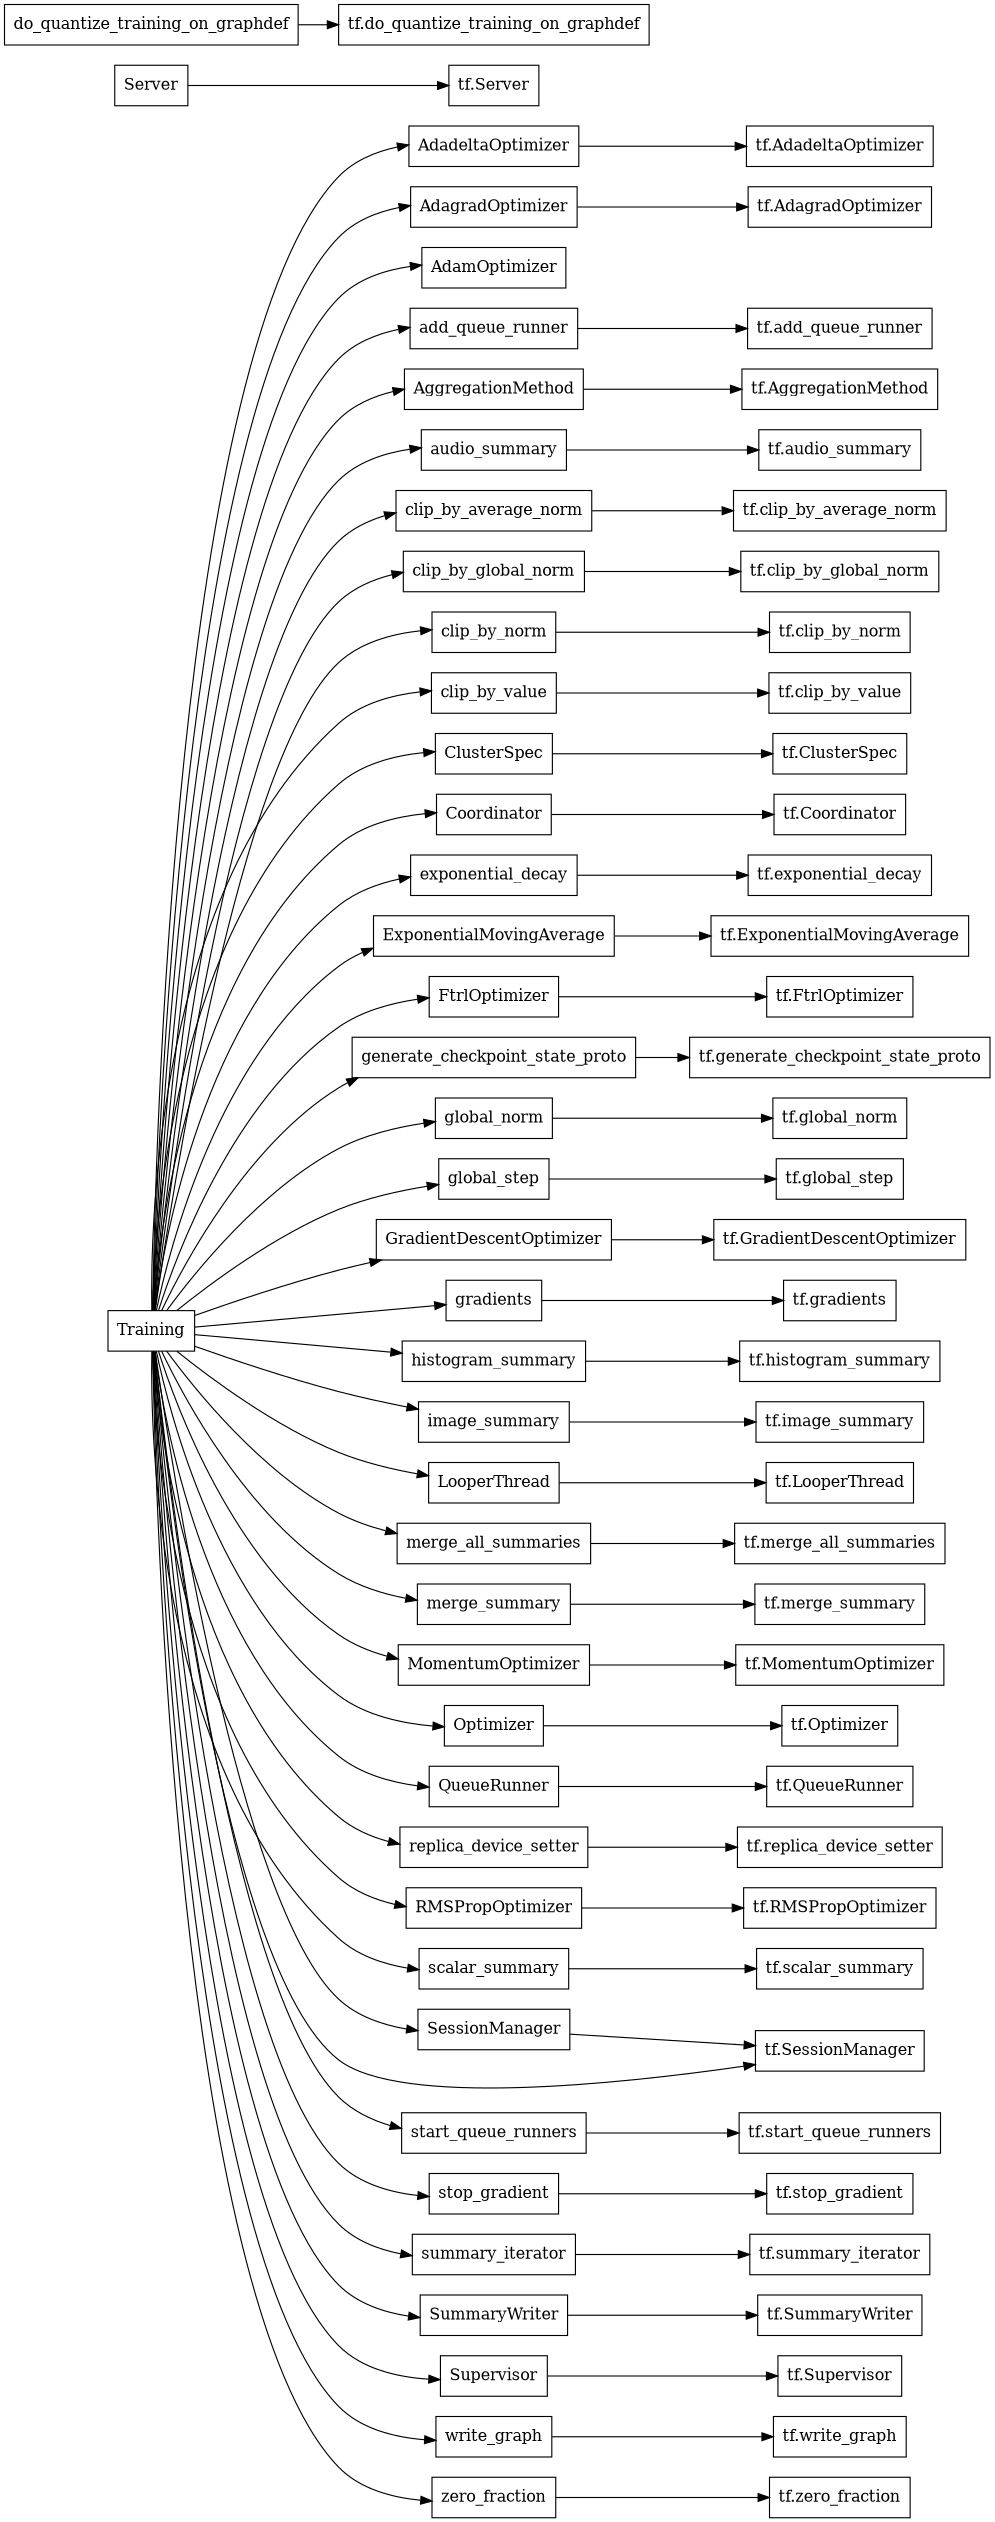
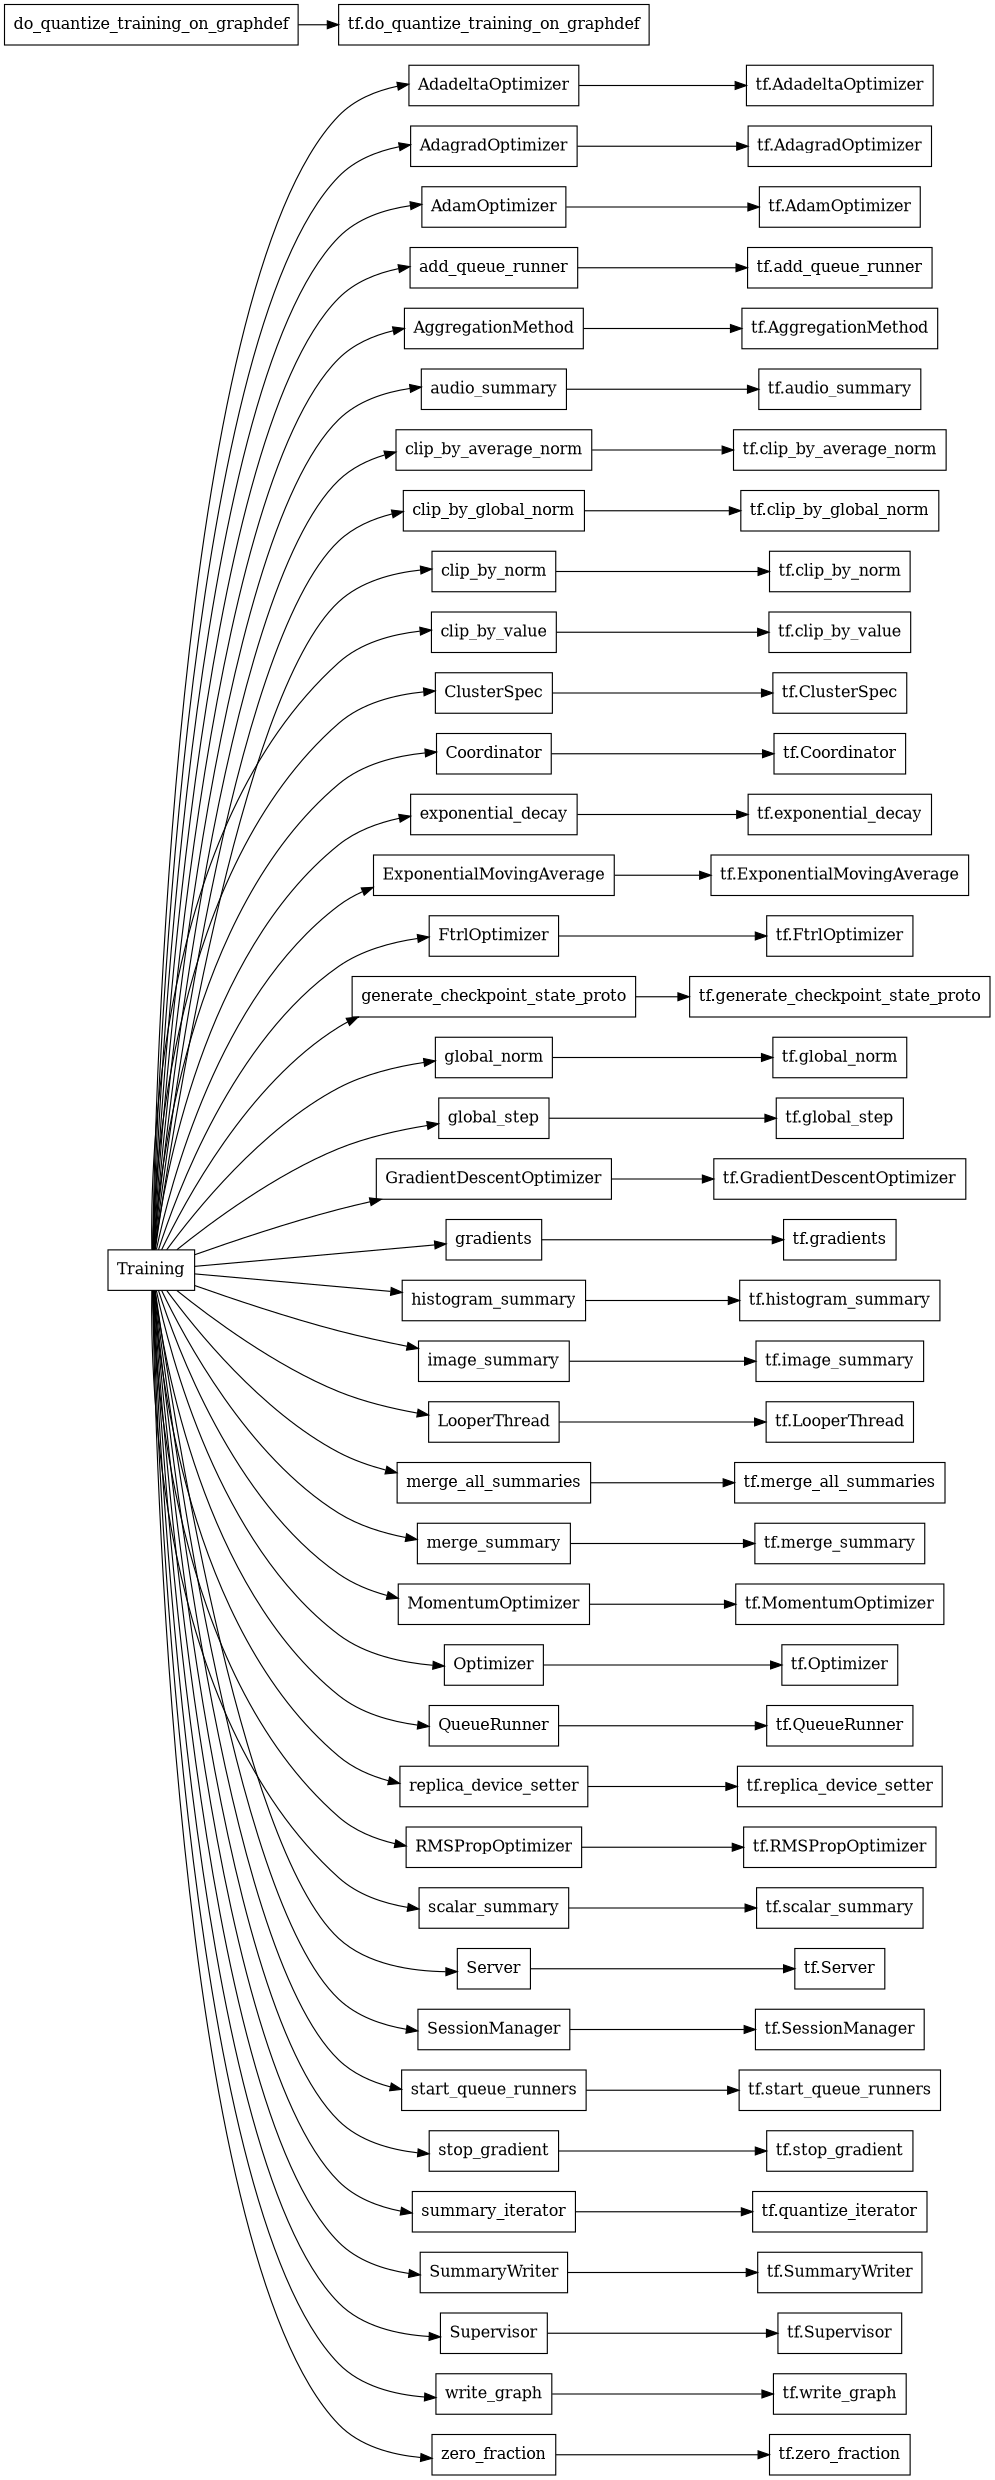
none -> (840, 207)
(281, 1970) -> (230, 1680)
(840, 2254) -> (840, 2212)
